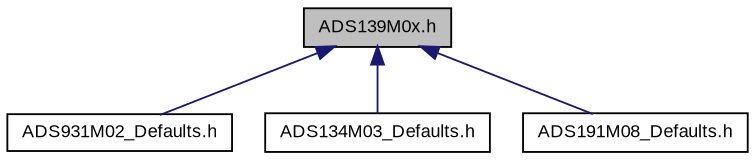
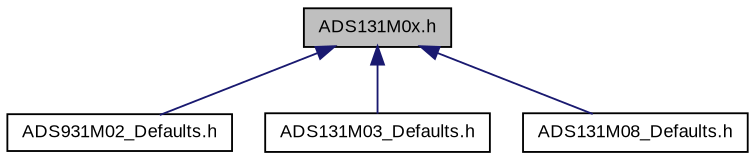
(378, 28) -> (378, 28)
(378, 133) -> (378, 133)
(635, 133) -> (635, 133)
